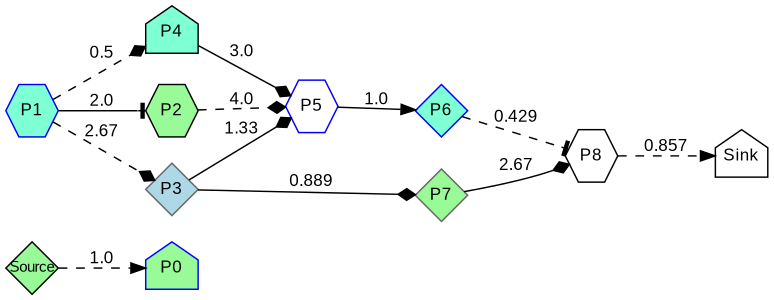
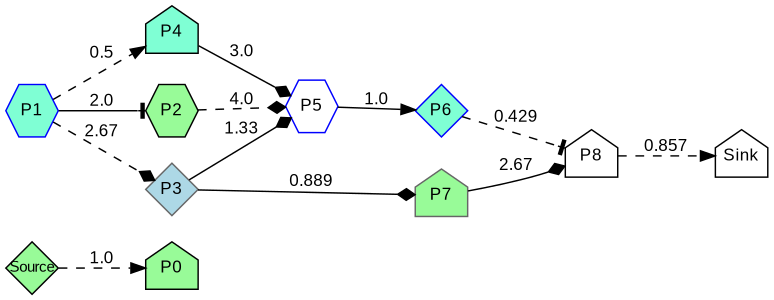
(91, 77) -> (93, 77)
(592, 156) -> (592, 156)
(441, 195) -> (441, 195)
(172, 268) -> (172, 268)
